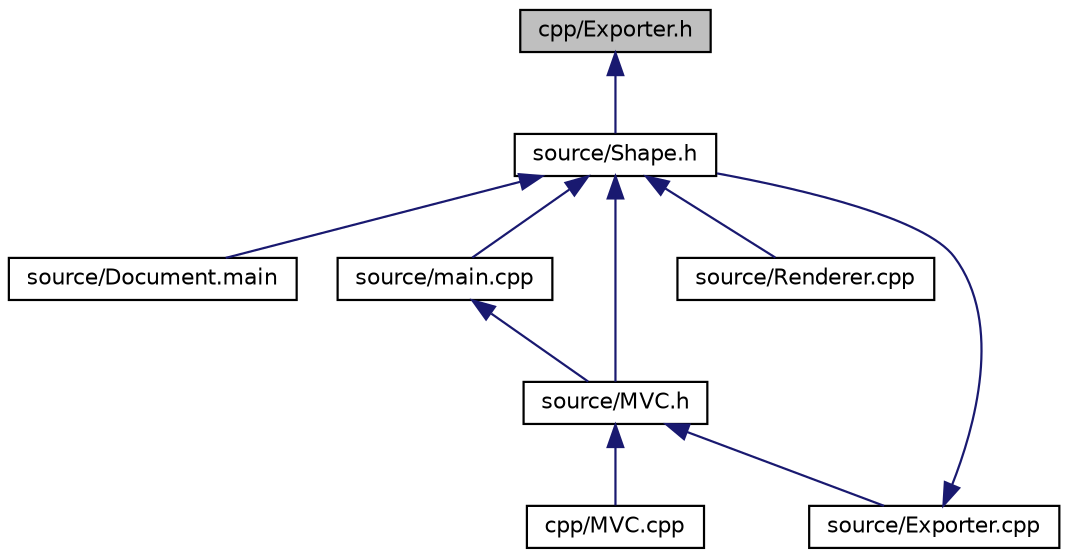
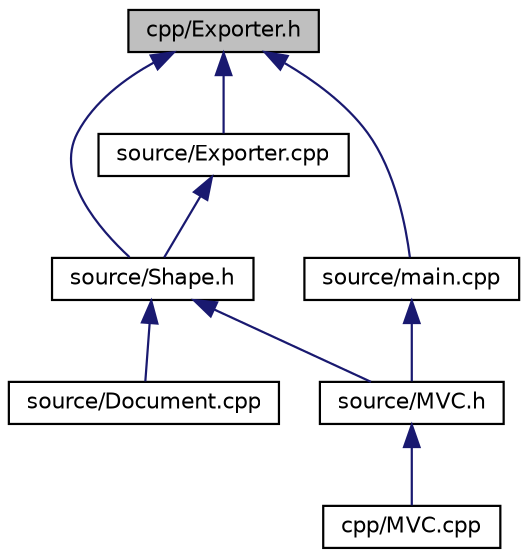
(521, 224) -> (374, 143)
(153, 279) -> (144, 403)
(806, 279) -> none
(785, 469) -> (224, 105)
